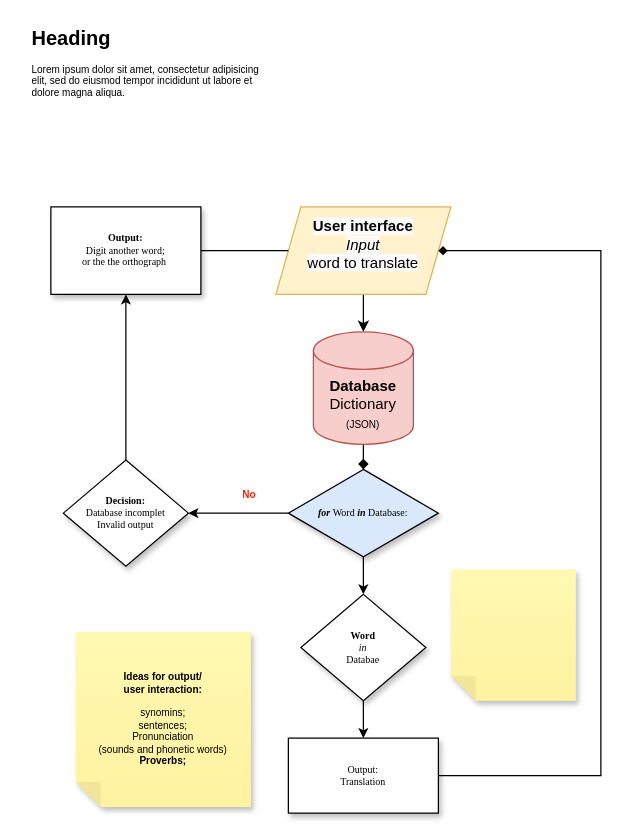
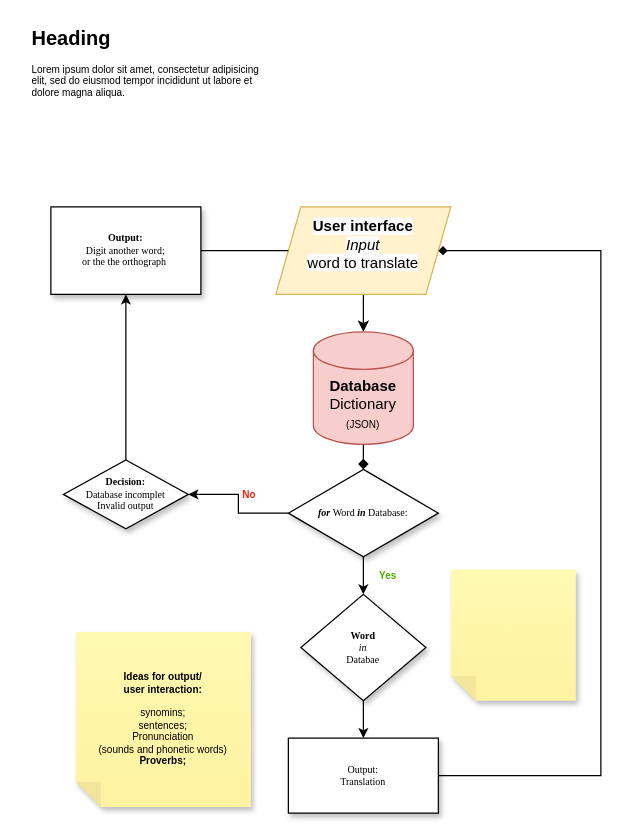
(126, 513) -> (126, 494)
(363, 513) -> (363, 513)
none -> (388, 576)
